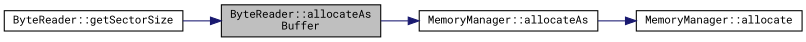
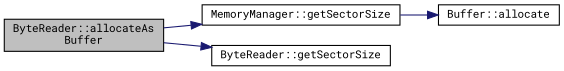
(197, 21) -> (182, 44)
(509, 21) -> (301, 15)
(719, 21) -> (499, 15)
